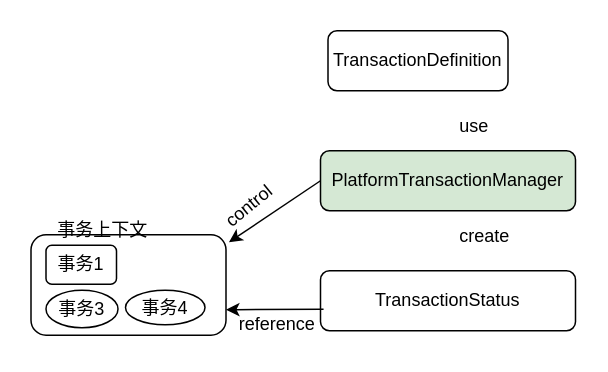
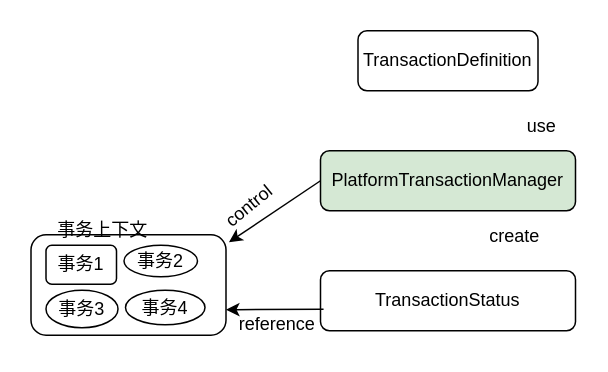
(418, 61) -> (448, 61)
(479, 127) -> (546, 127)
(494, 236) -> (524, 236)
none -> (161, 261)
